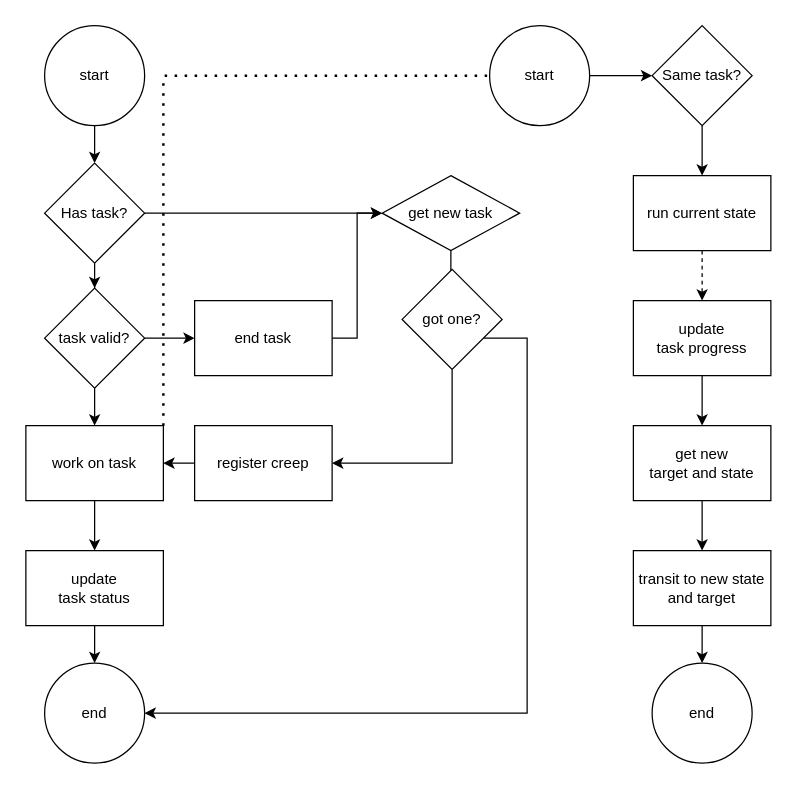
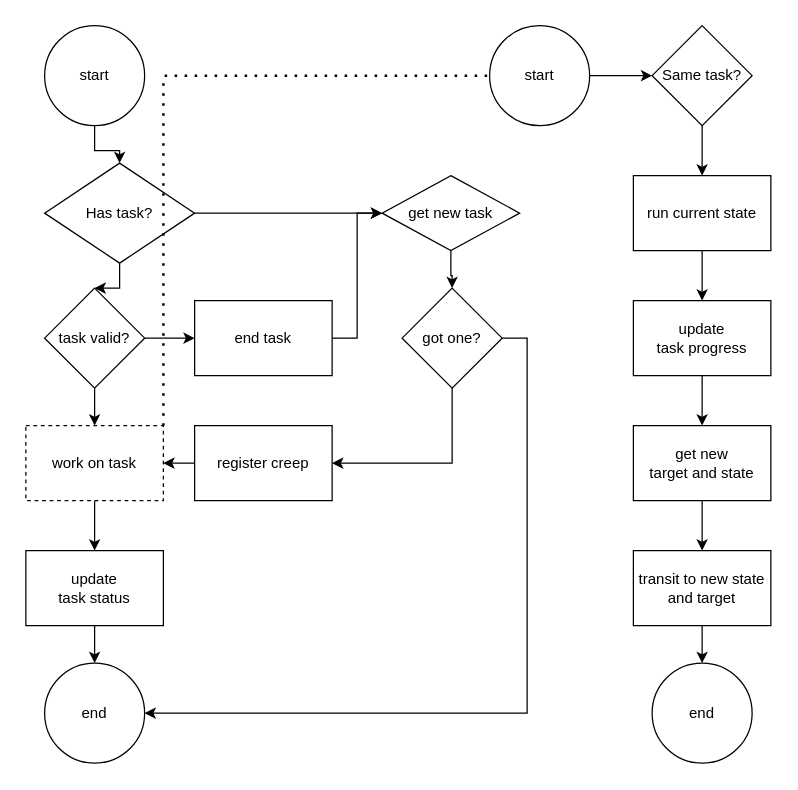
(94, 213) -> (119, 213)
(702, 271) -> (702, 271)
(452, 319) -> (452, 338)
(94, 463) -> (94, 463)
